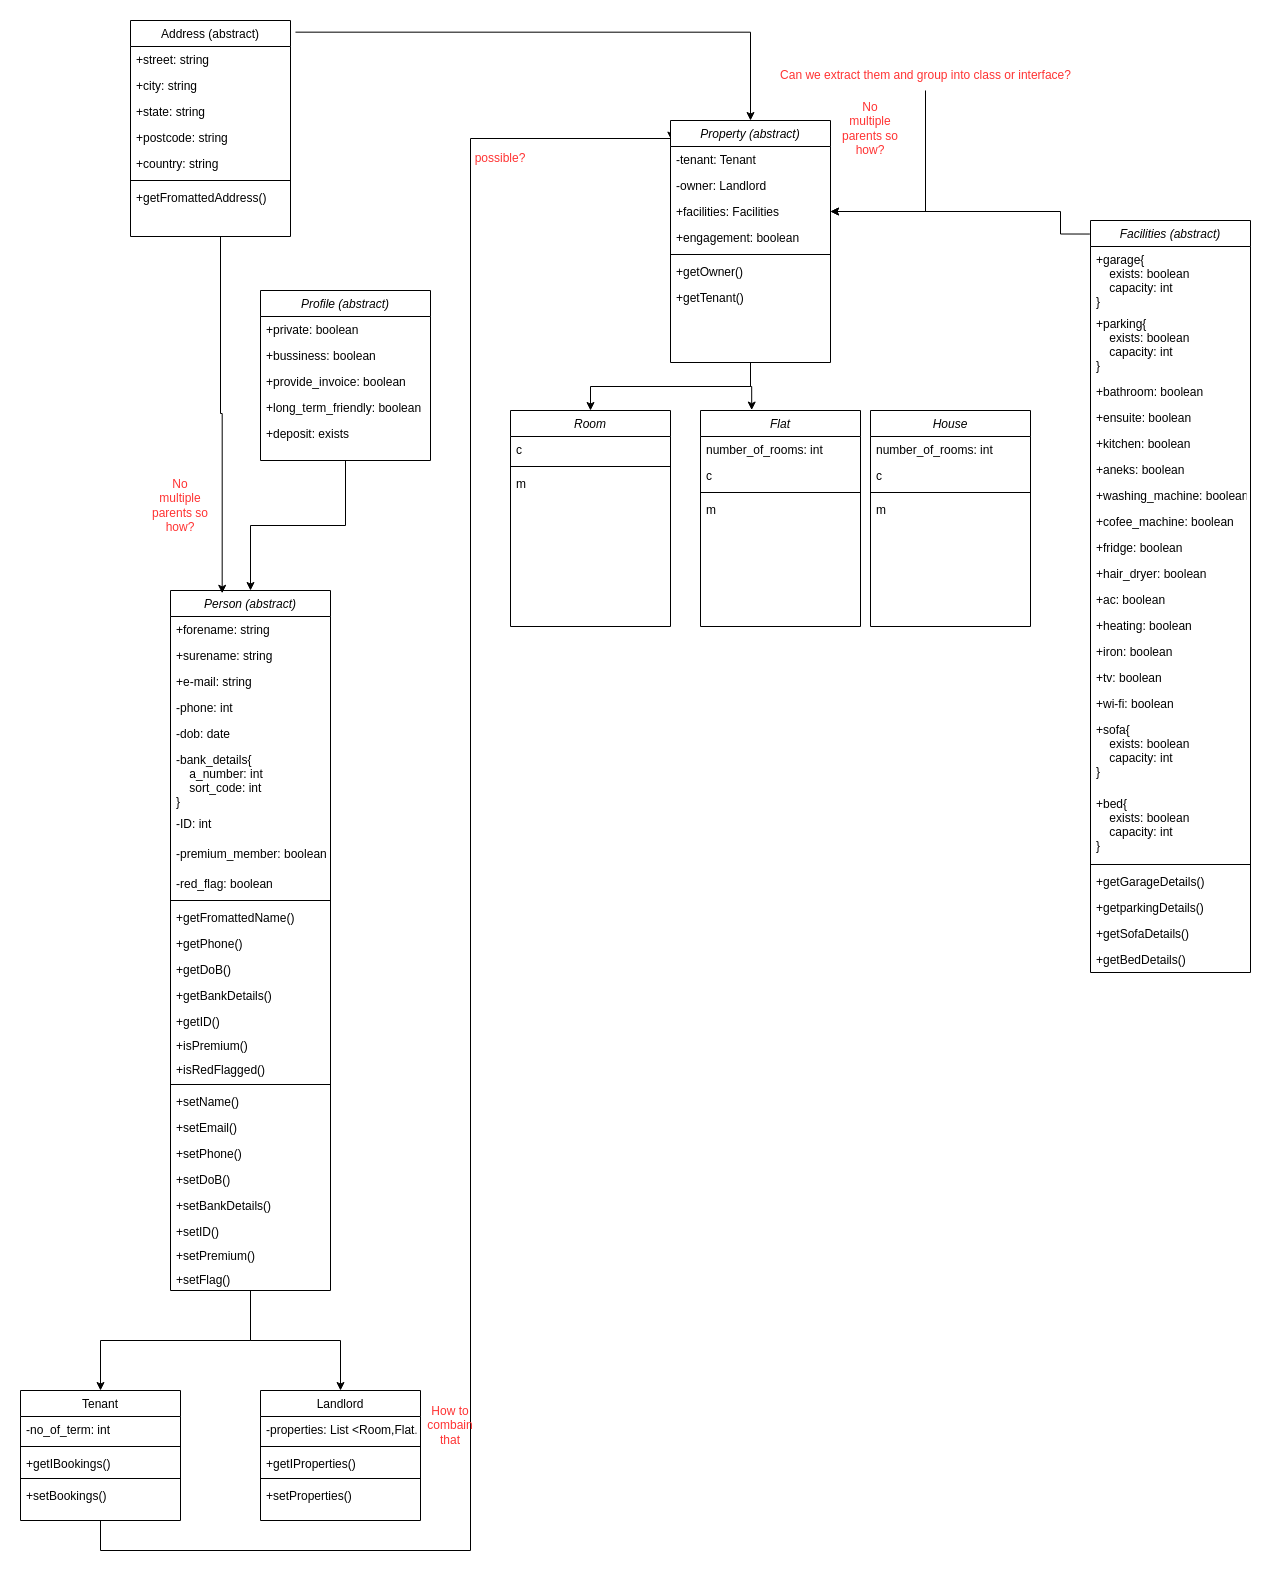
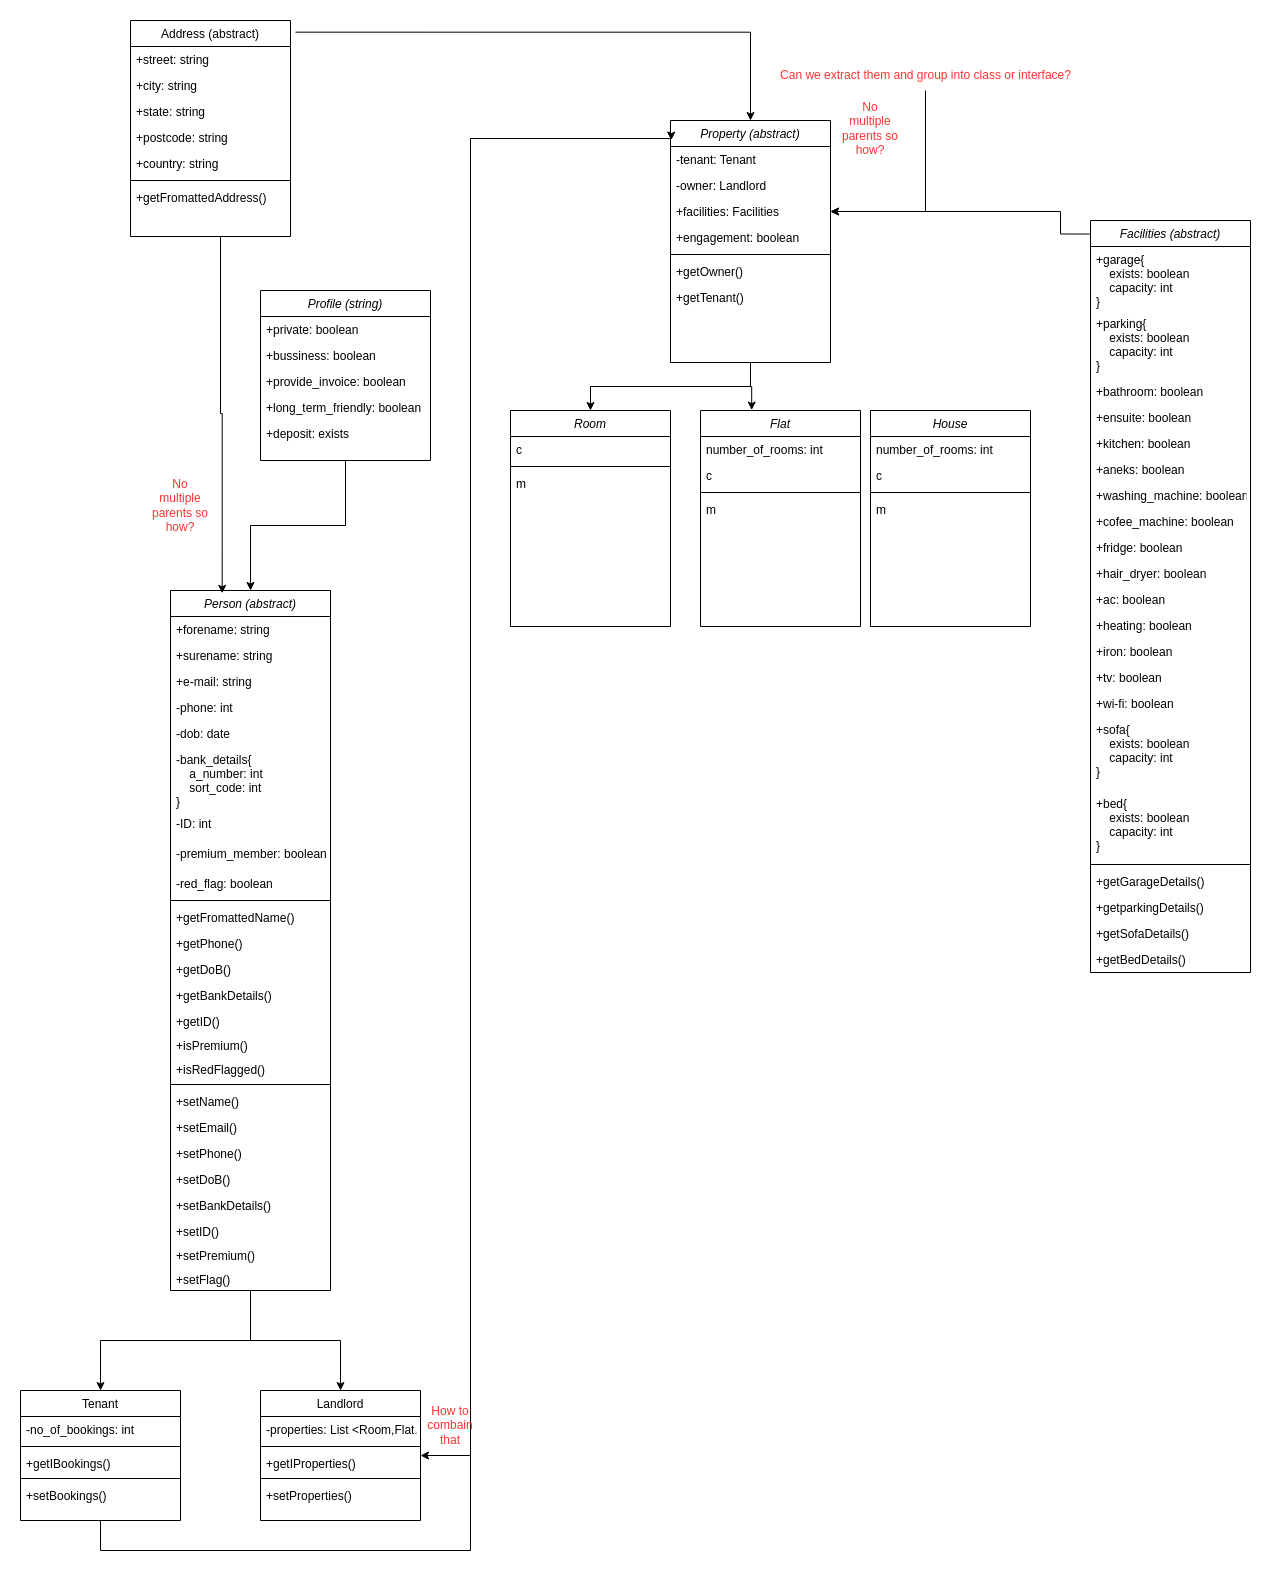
(501, 159) -> none
(345, 304) -> (345, 304)
(75, 1430) -> (87, 1430)
none -> (447, 1456)
